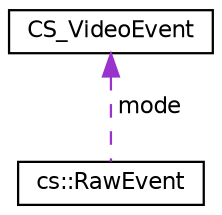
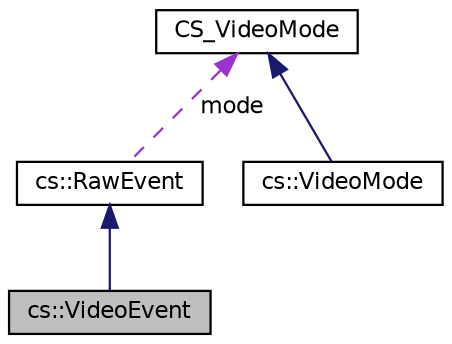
(111, 32) -> (257, 32)
none -> (343, 183)
none -> (110, 312)
